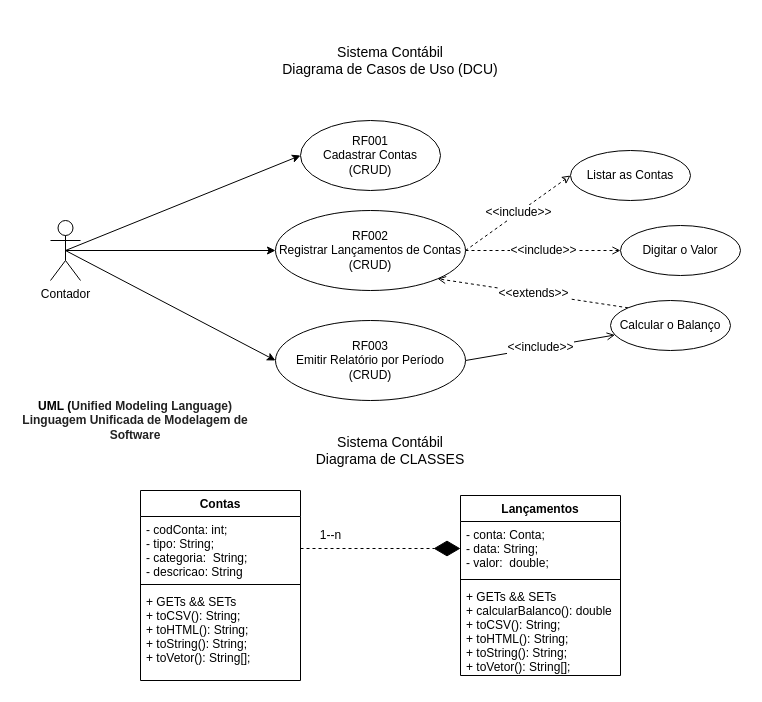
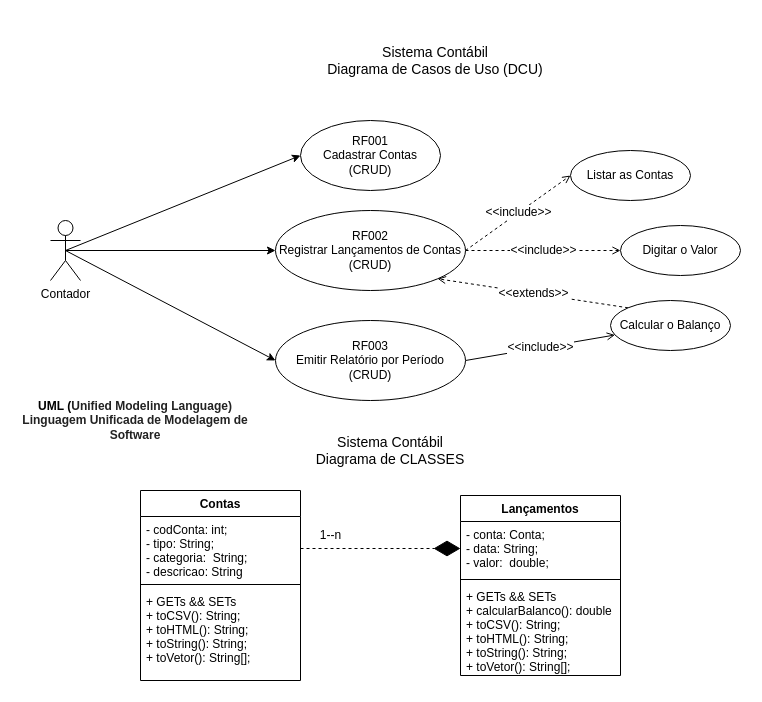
(391, 61) -> (436, 61)
(564, 180) -> (565, 180)
